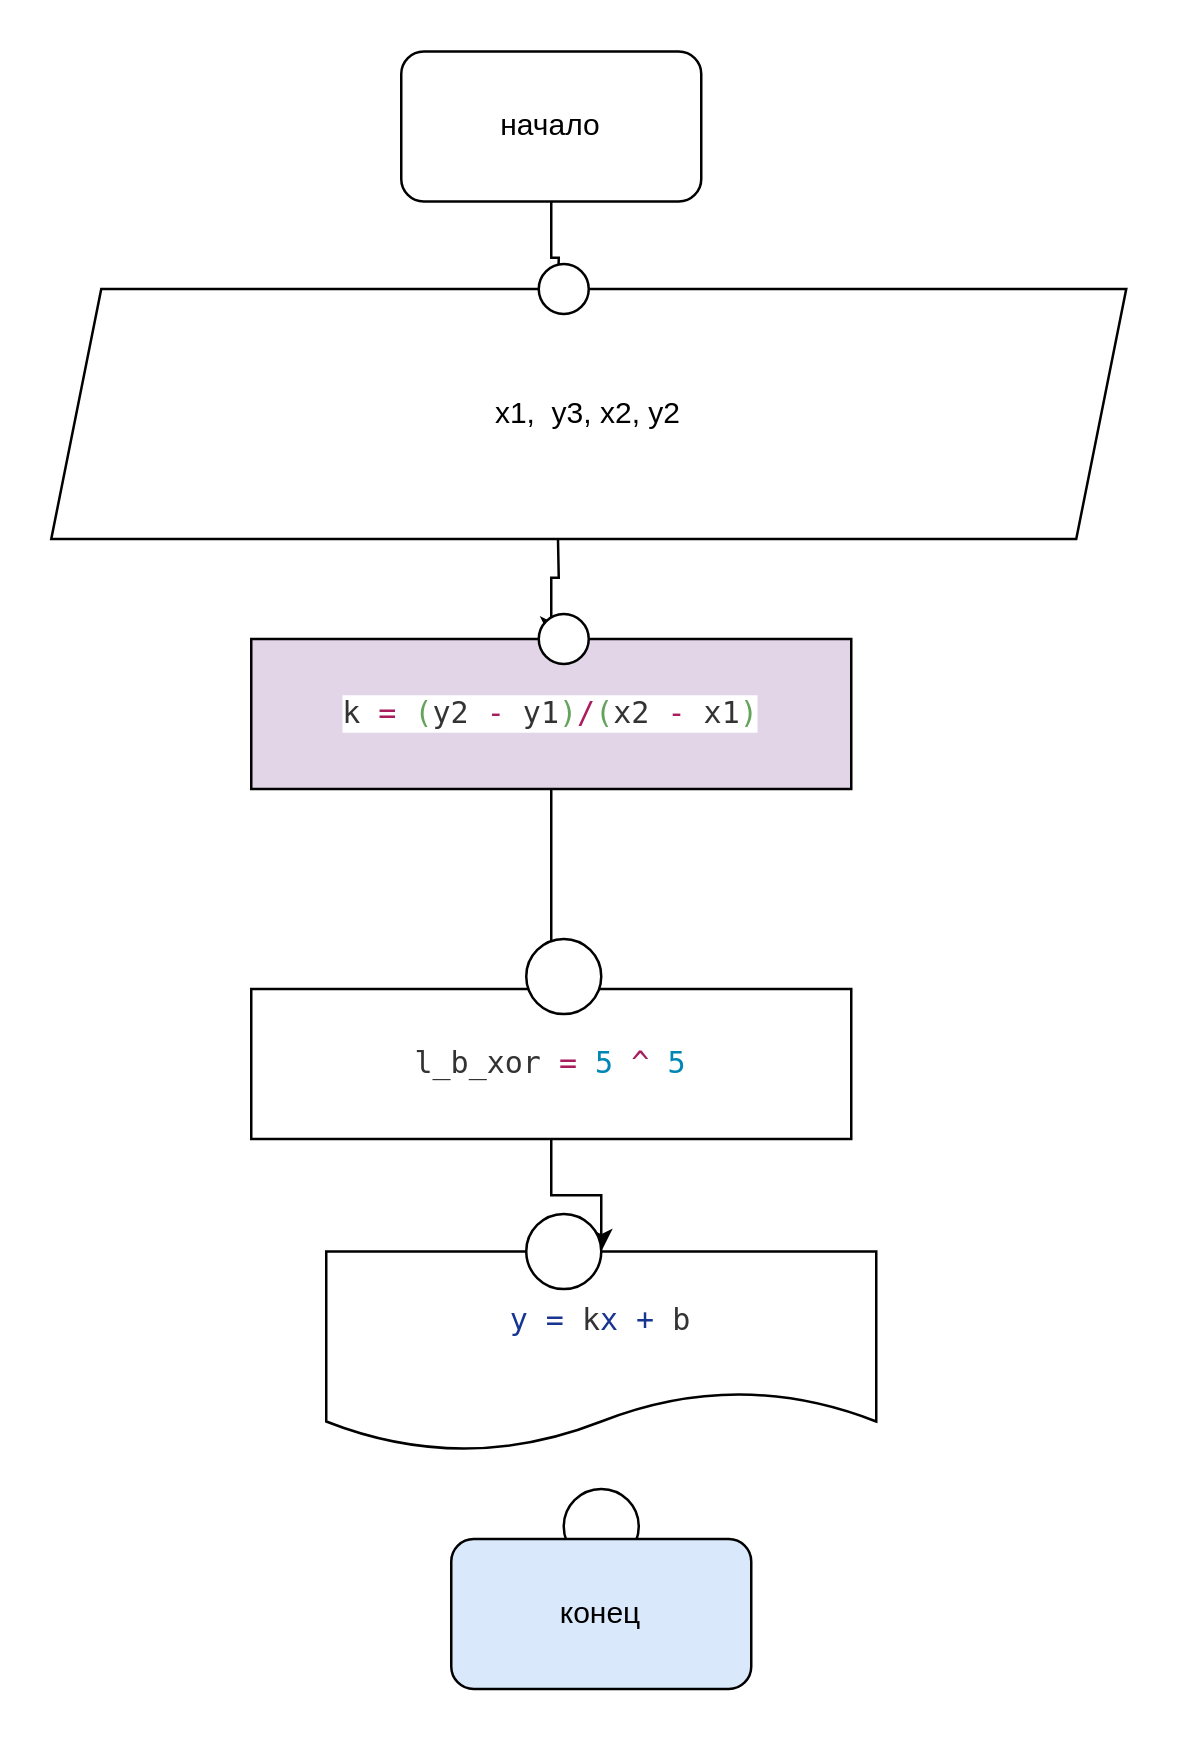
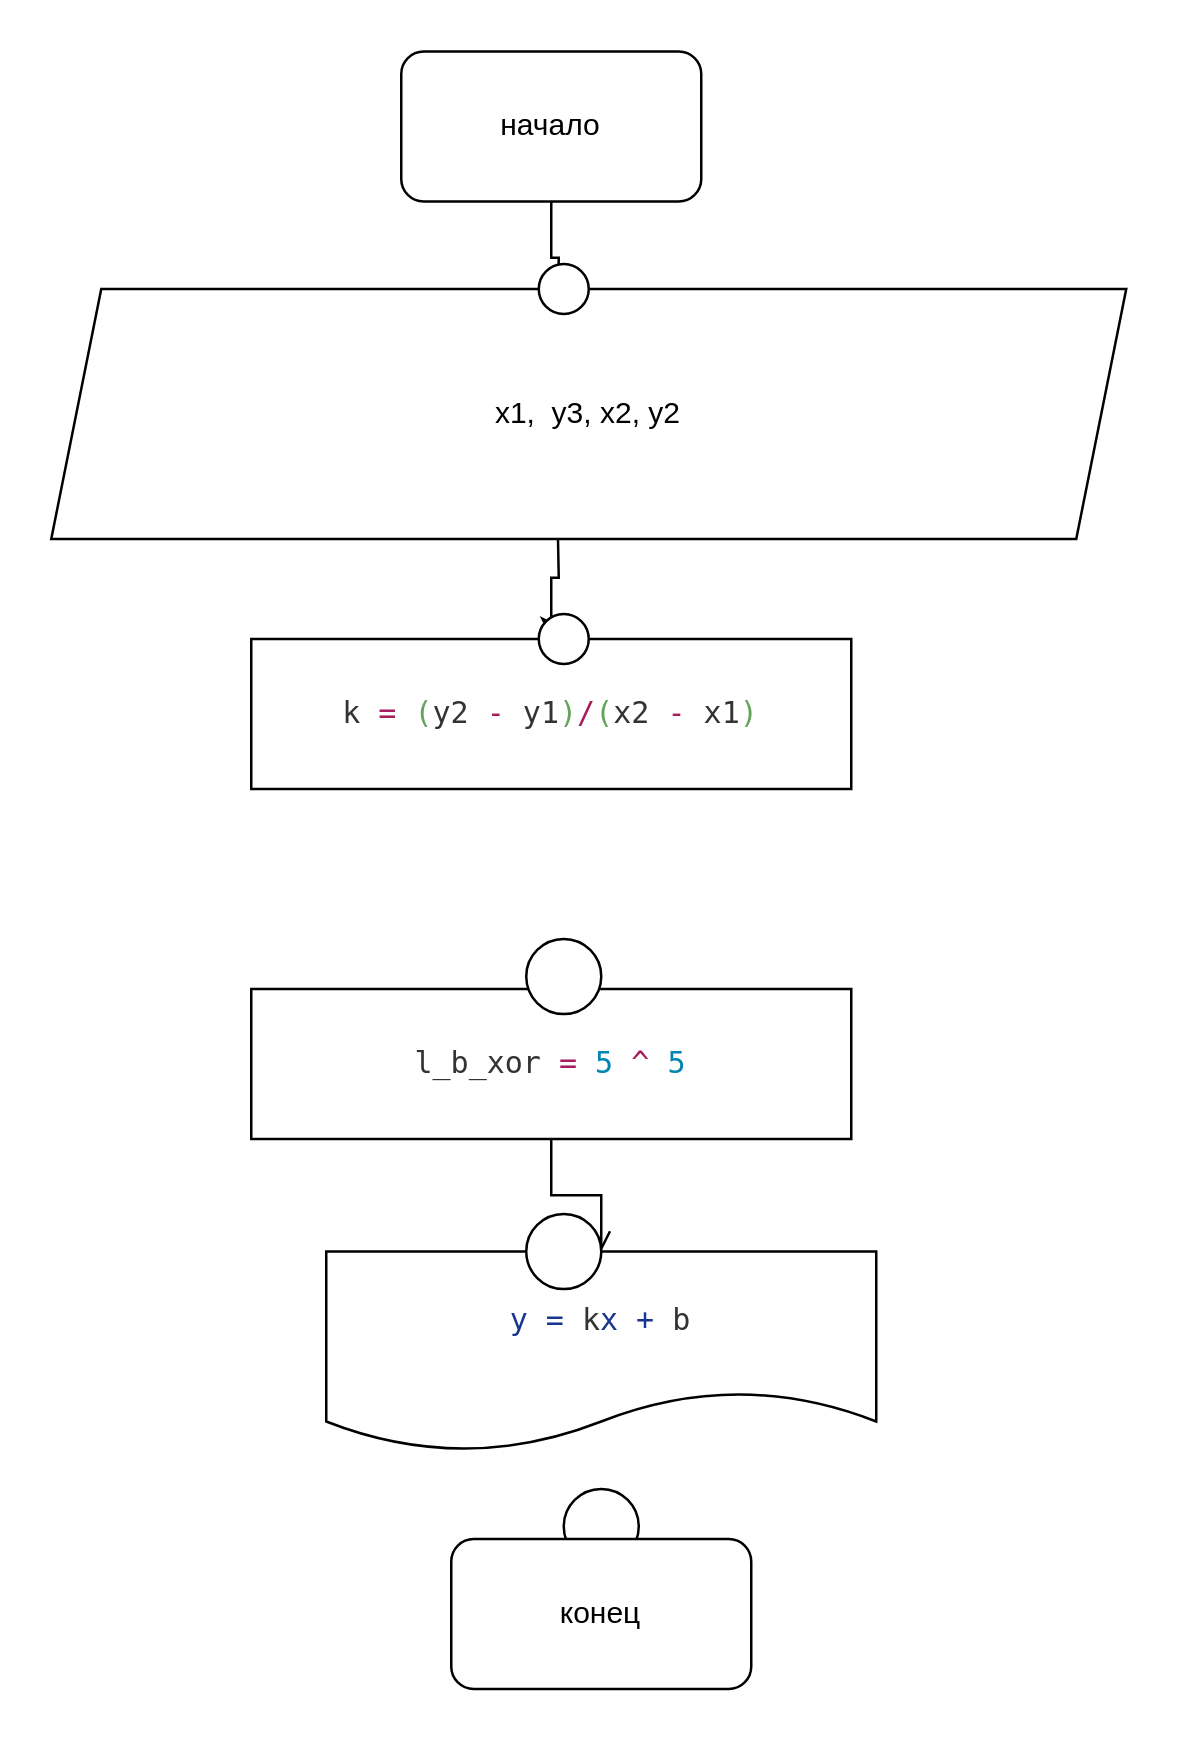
(551, 714) -> (551, 714)
(551, 865) -> none
(601, 1233) -> (601, 1237)
(601, 1614) -> (601, 1614)
